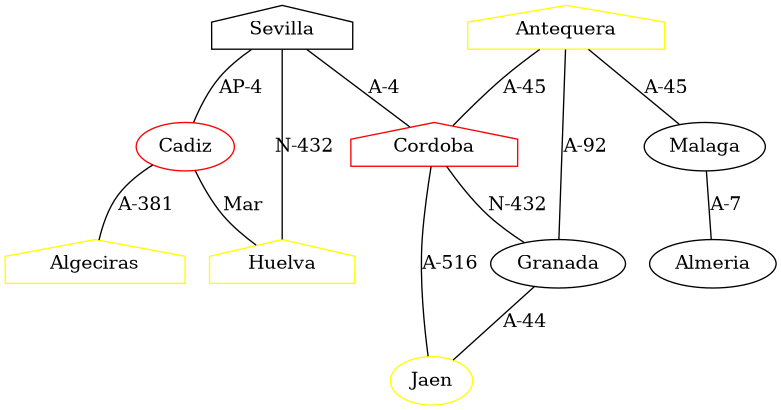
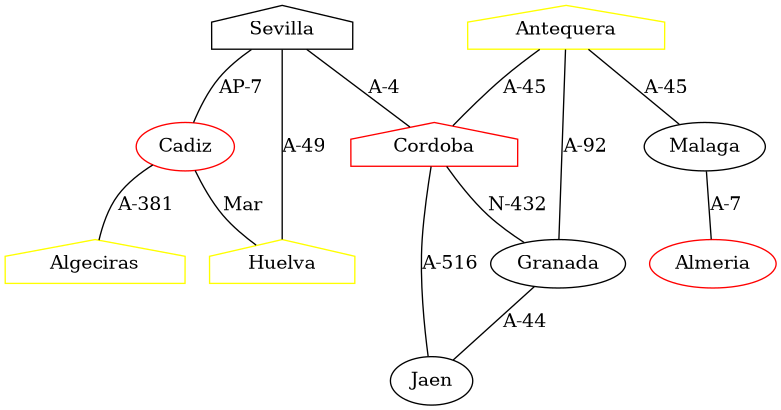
(241, 88) -> (241, 88)
(304, 147) -> (304, 147)
(713, 264) -> (713, 264)
(432, 381) -> (432, 381)
